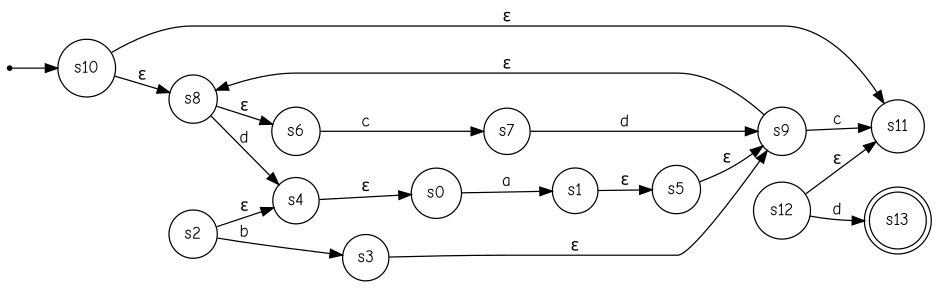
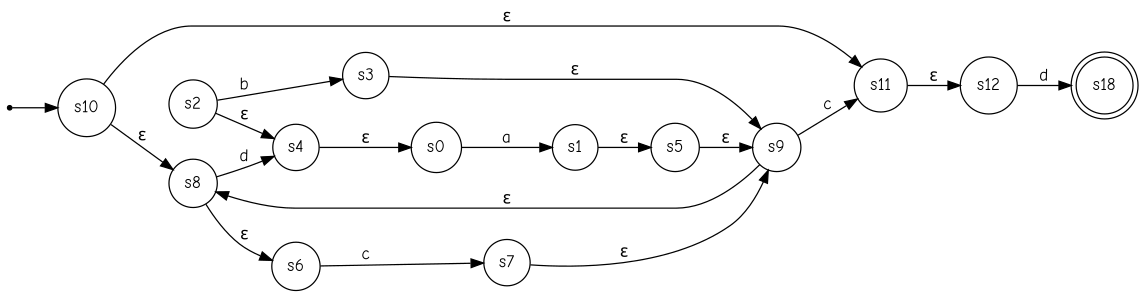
(625, 122) -> (624, 252)
(835, 172) -> (928, 85)
(898, 221) -> (1105, 85)
